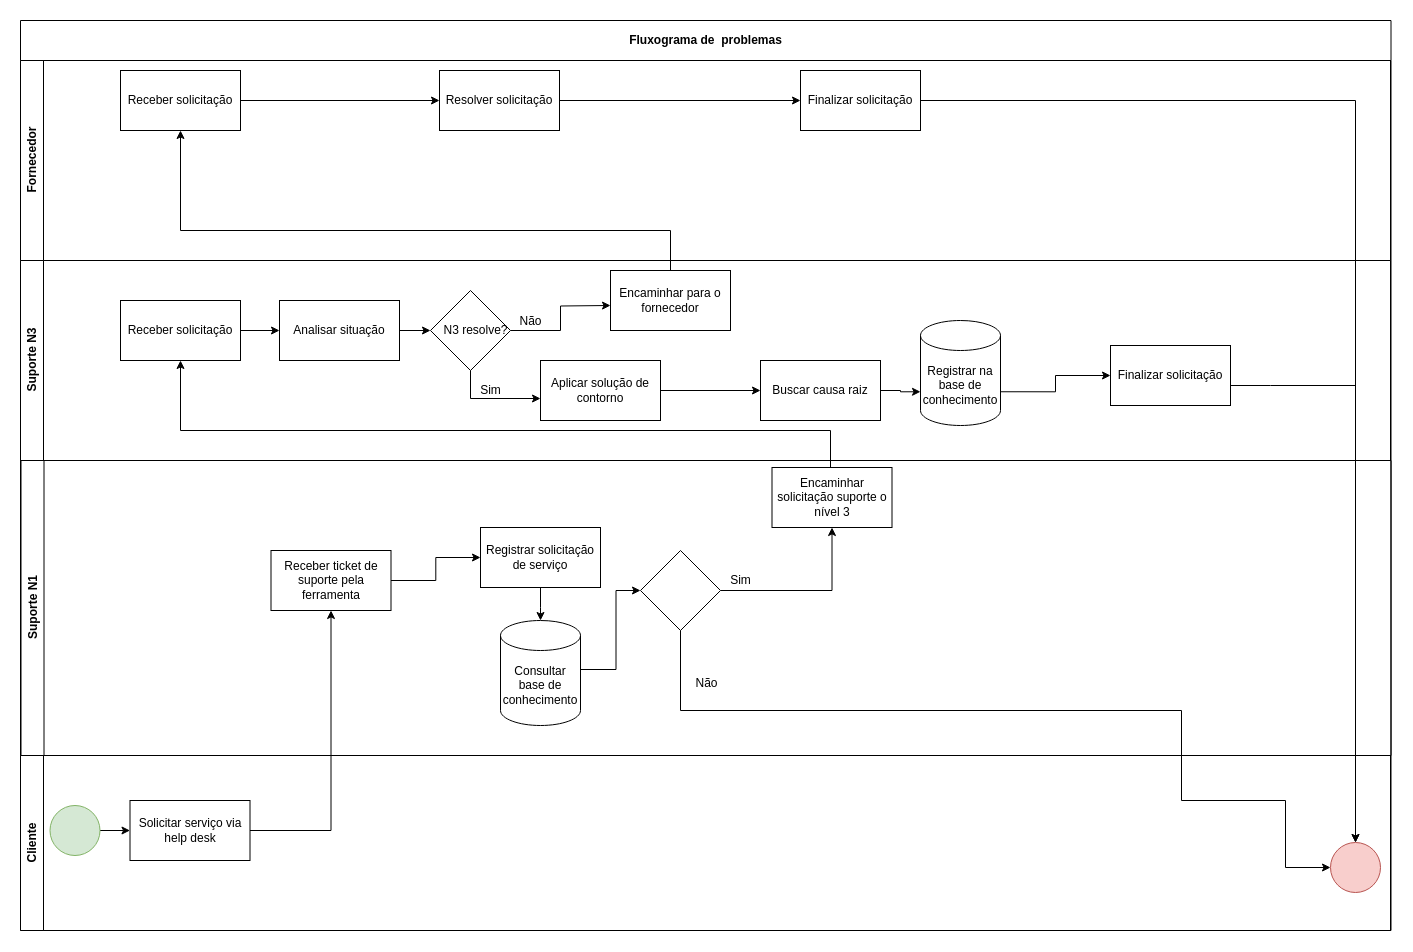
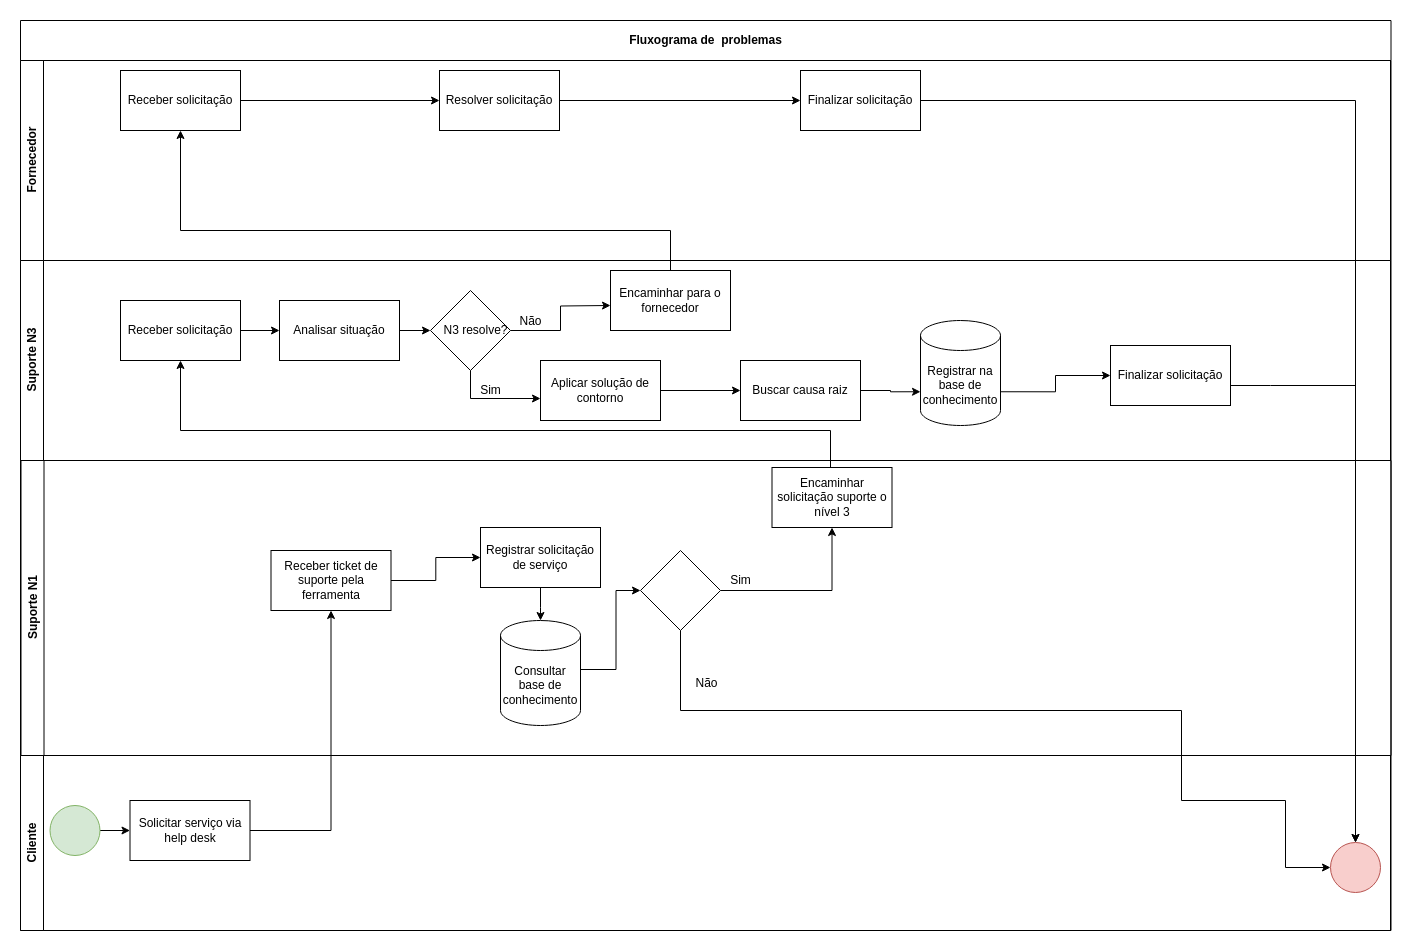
(821, 391) -> (801, 391)
